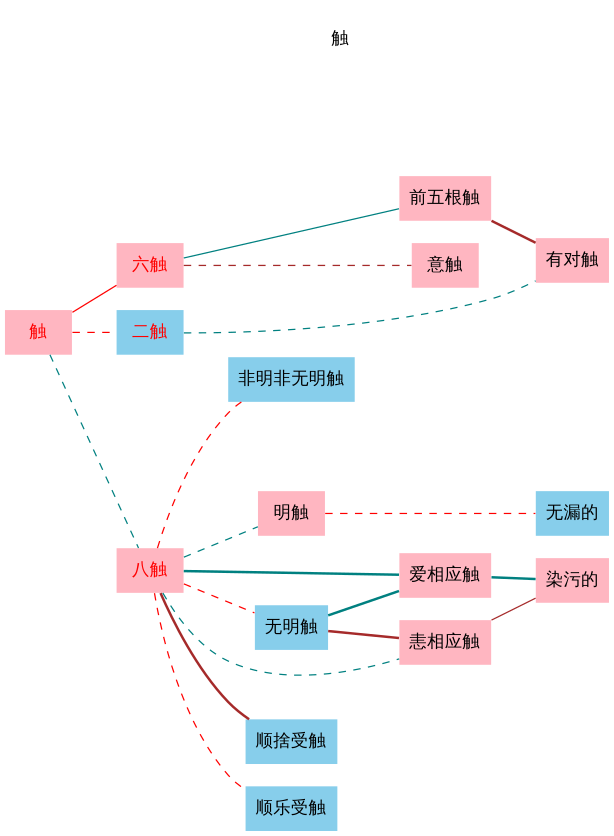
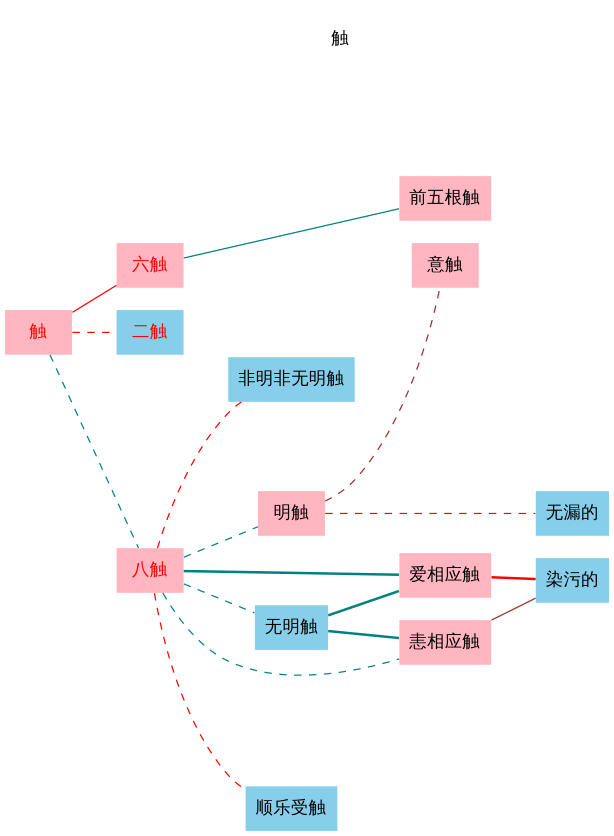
(572, 260) -> none
(298, 265) -> (402, 406)
(514, 578) -> (514, 578)
(572, 580) -> (572, 580)
(219, 598) -> (219, 598)
(364, 635) -> (364, 635)
(291, 742) -> none
